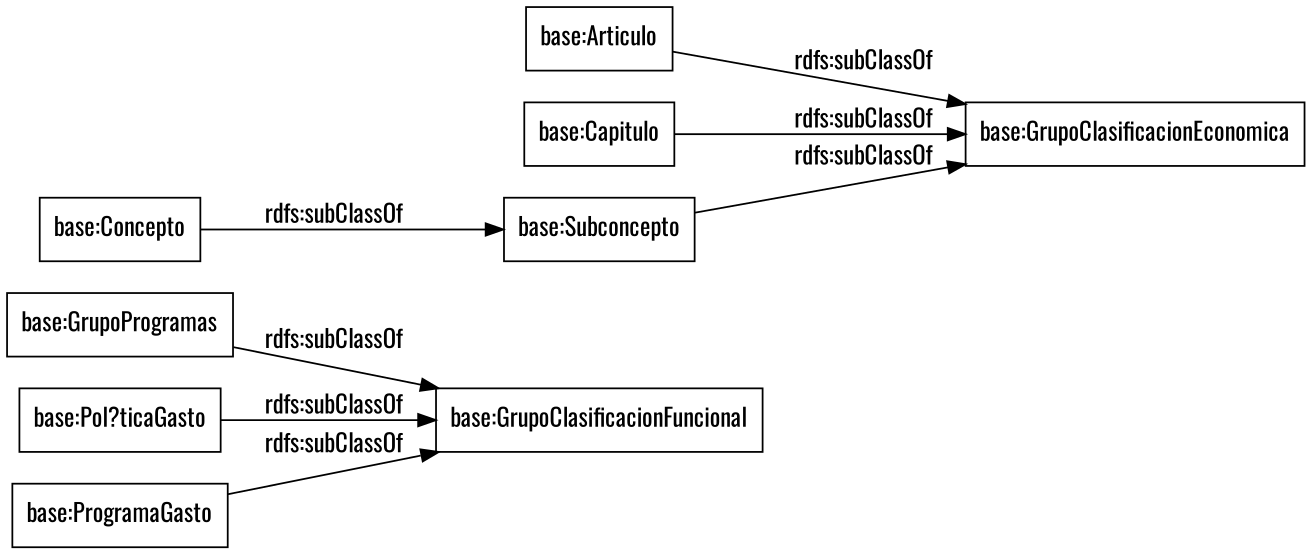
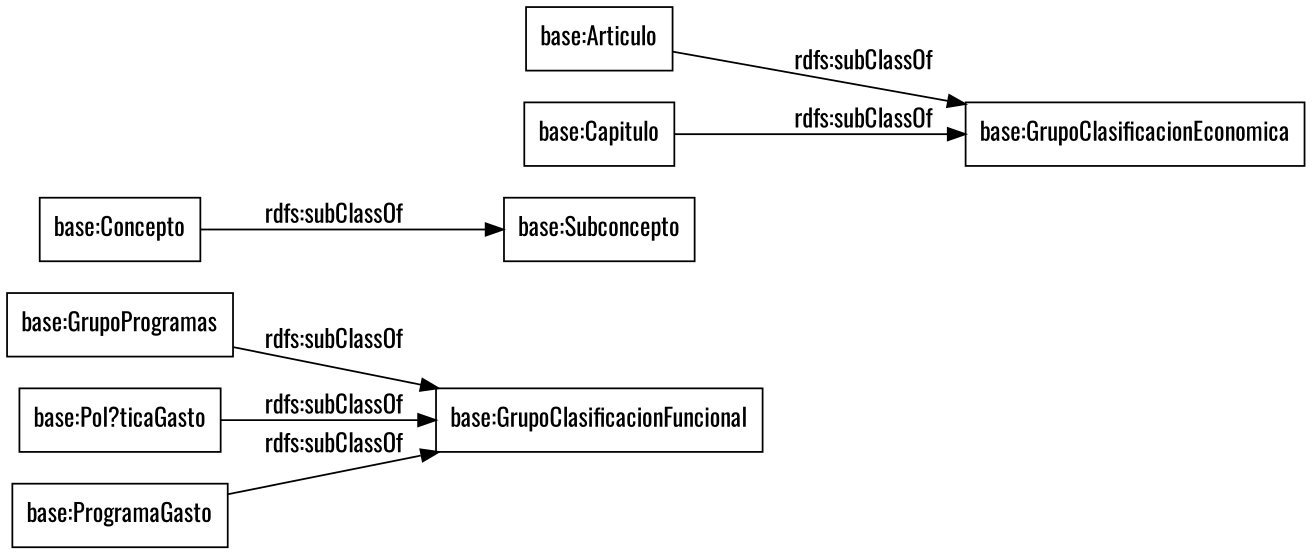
(822, 190) -> none
